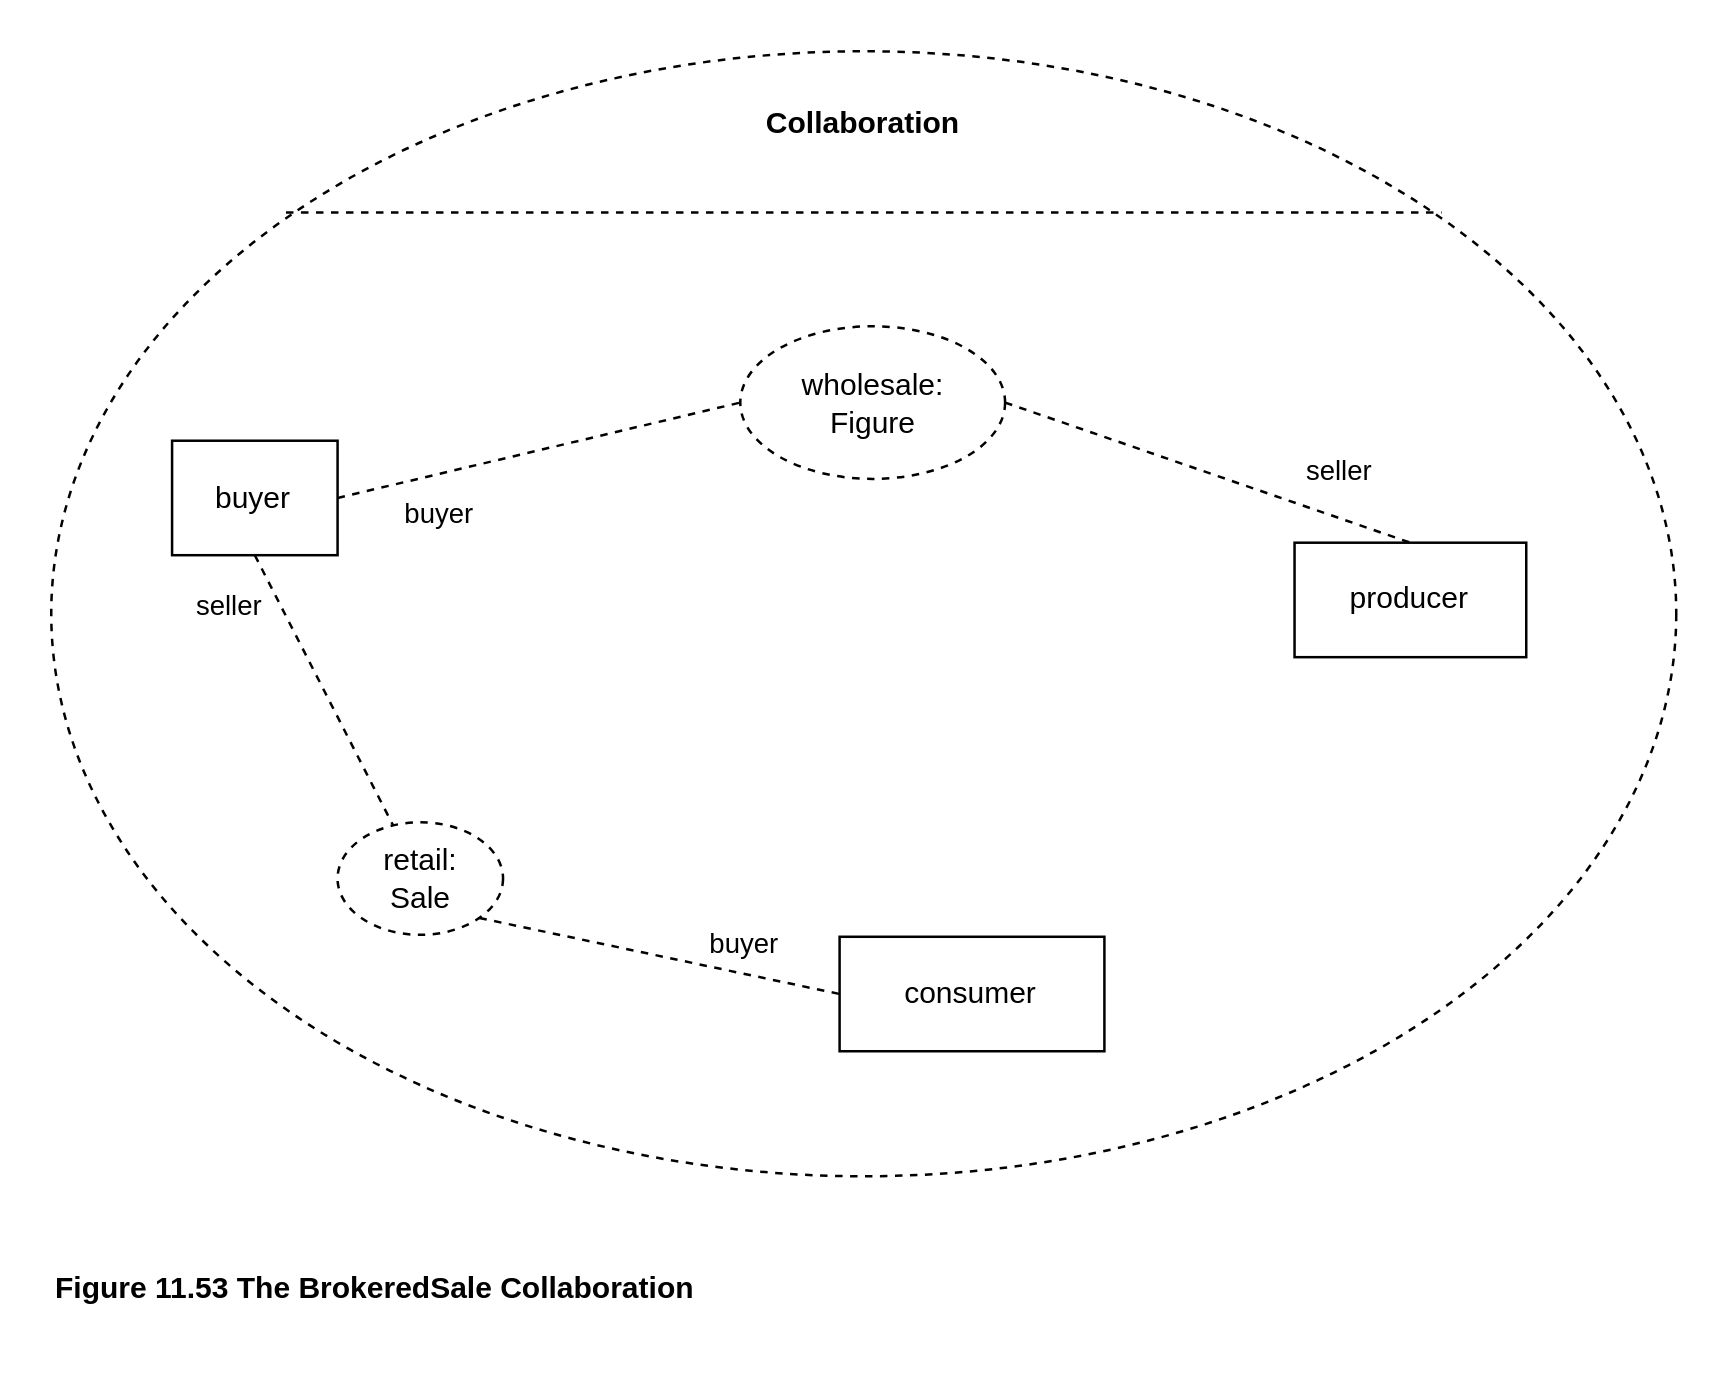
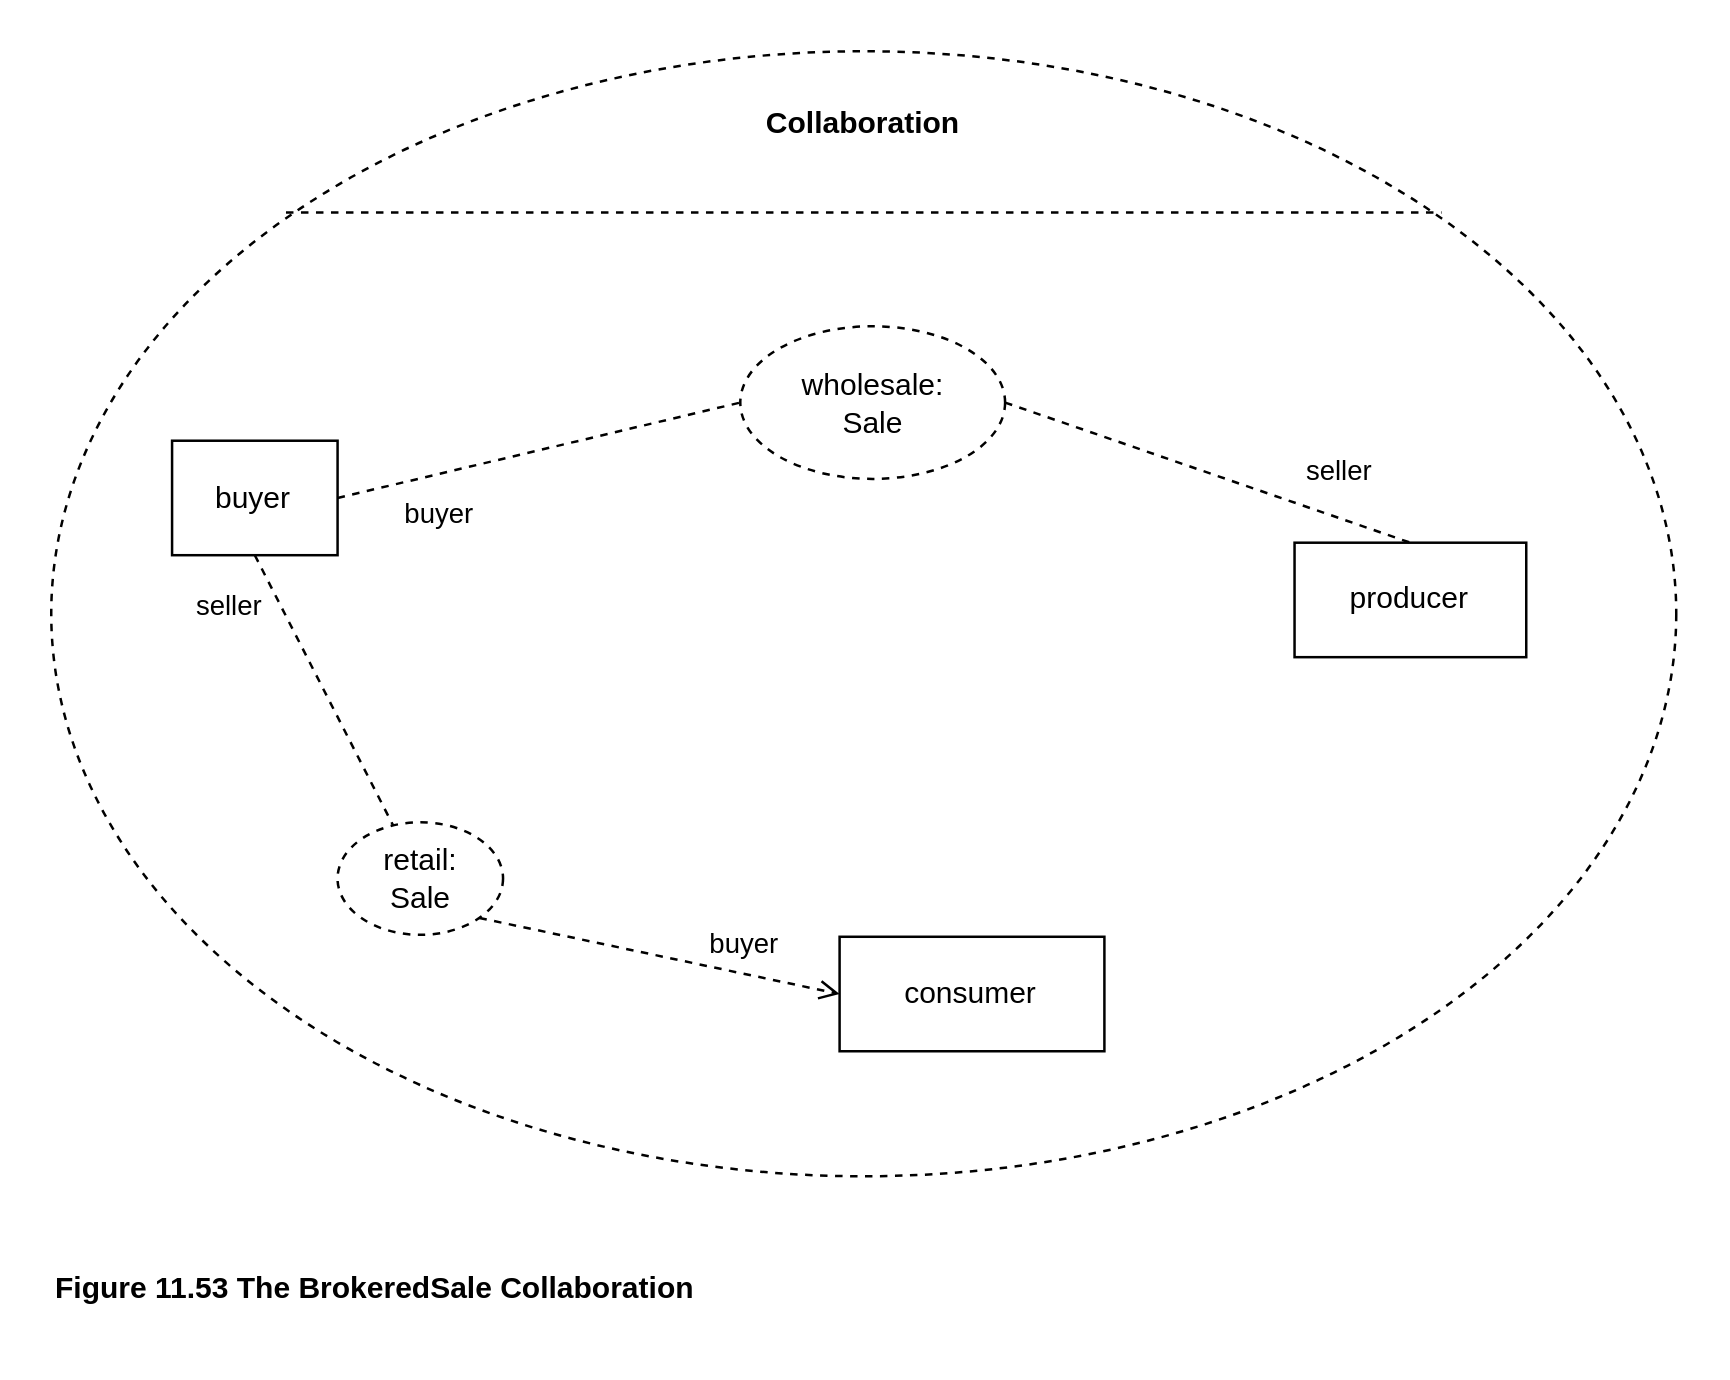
(874, 404) -> (874, 404)
(832, 992) -> (831, 992)
